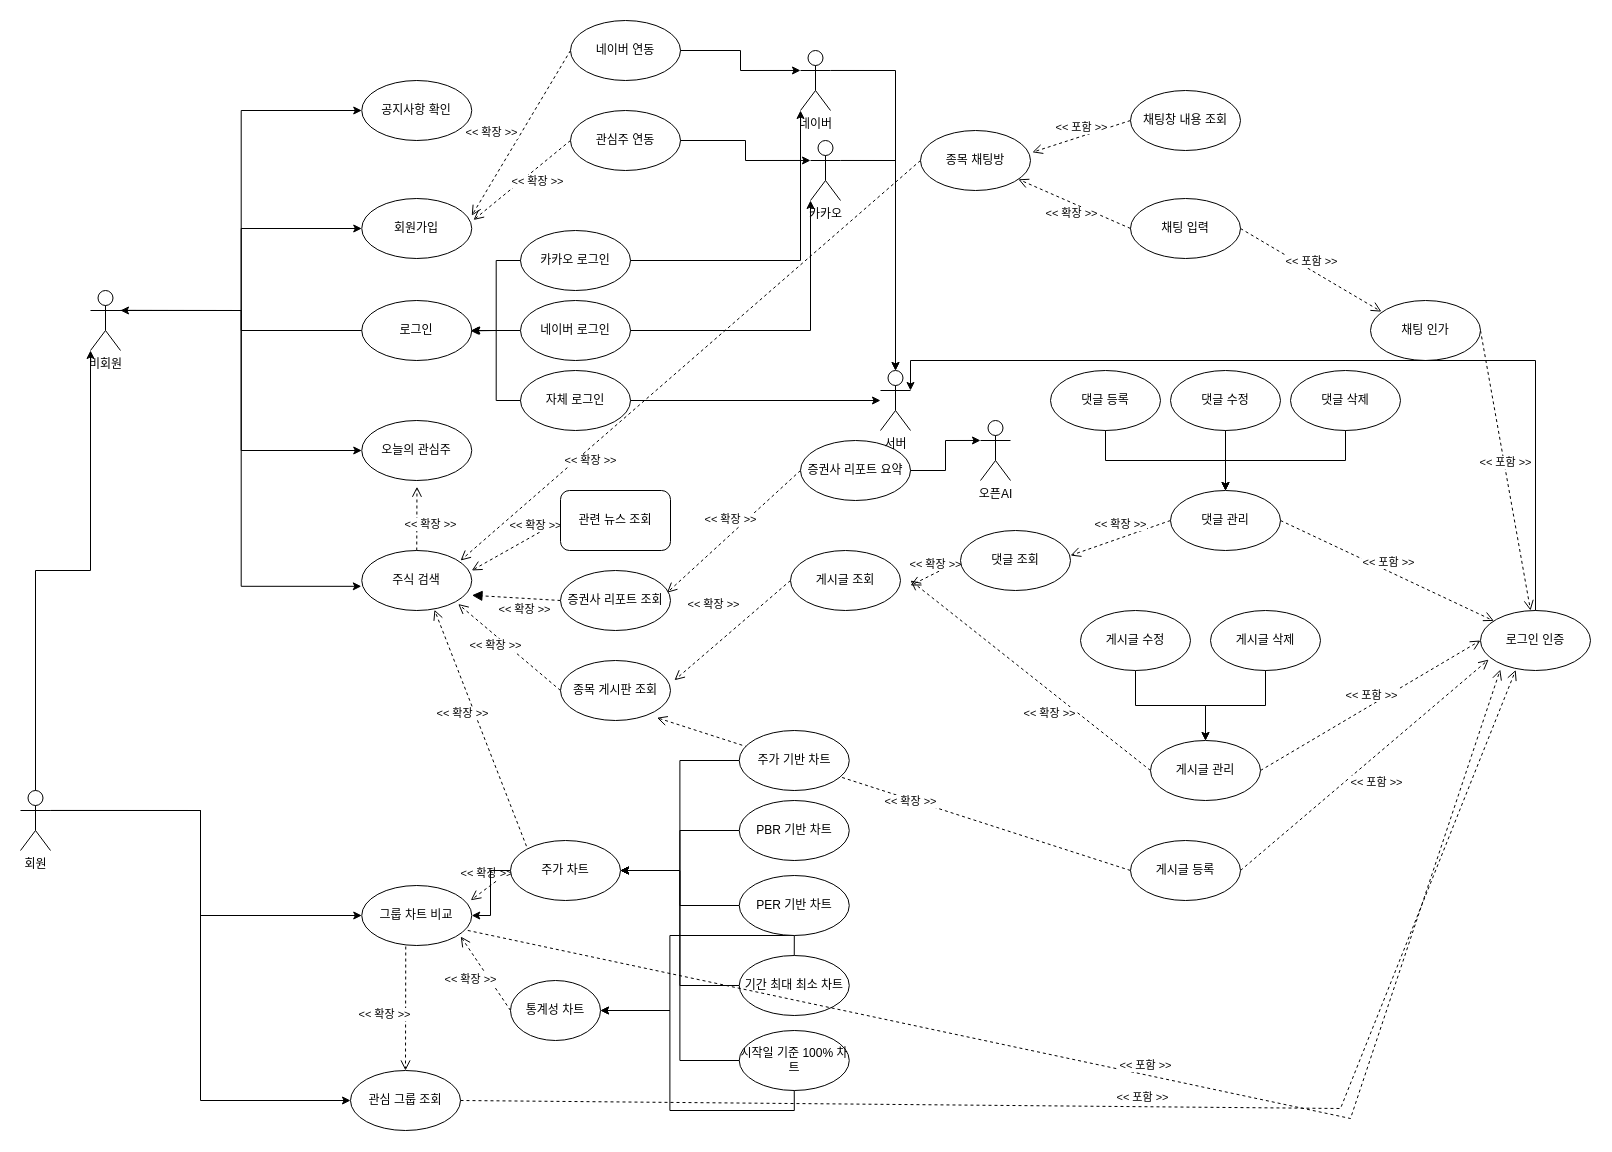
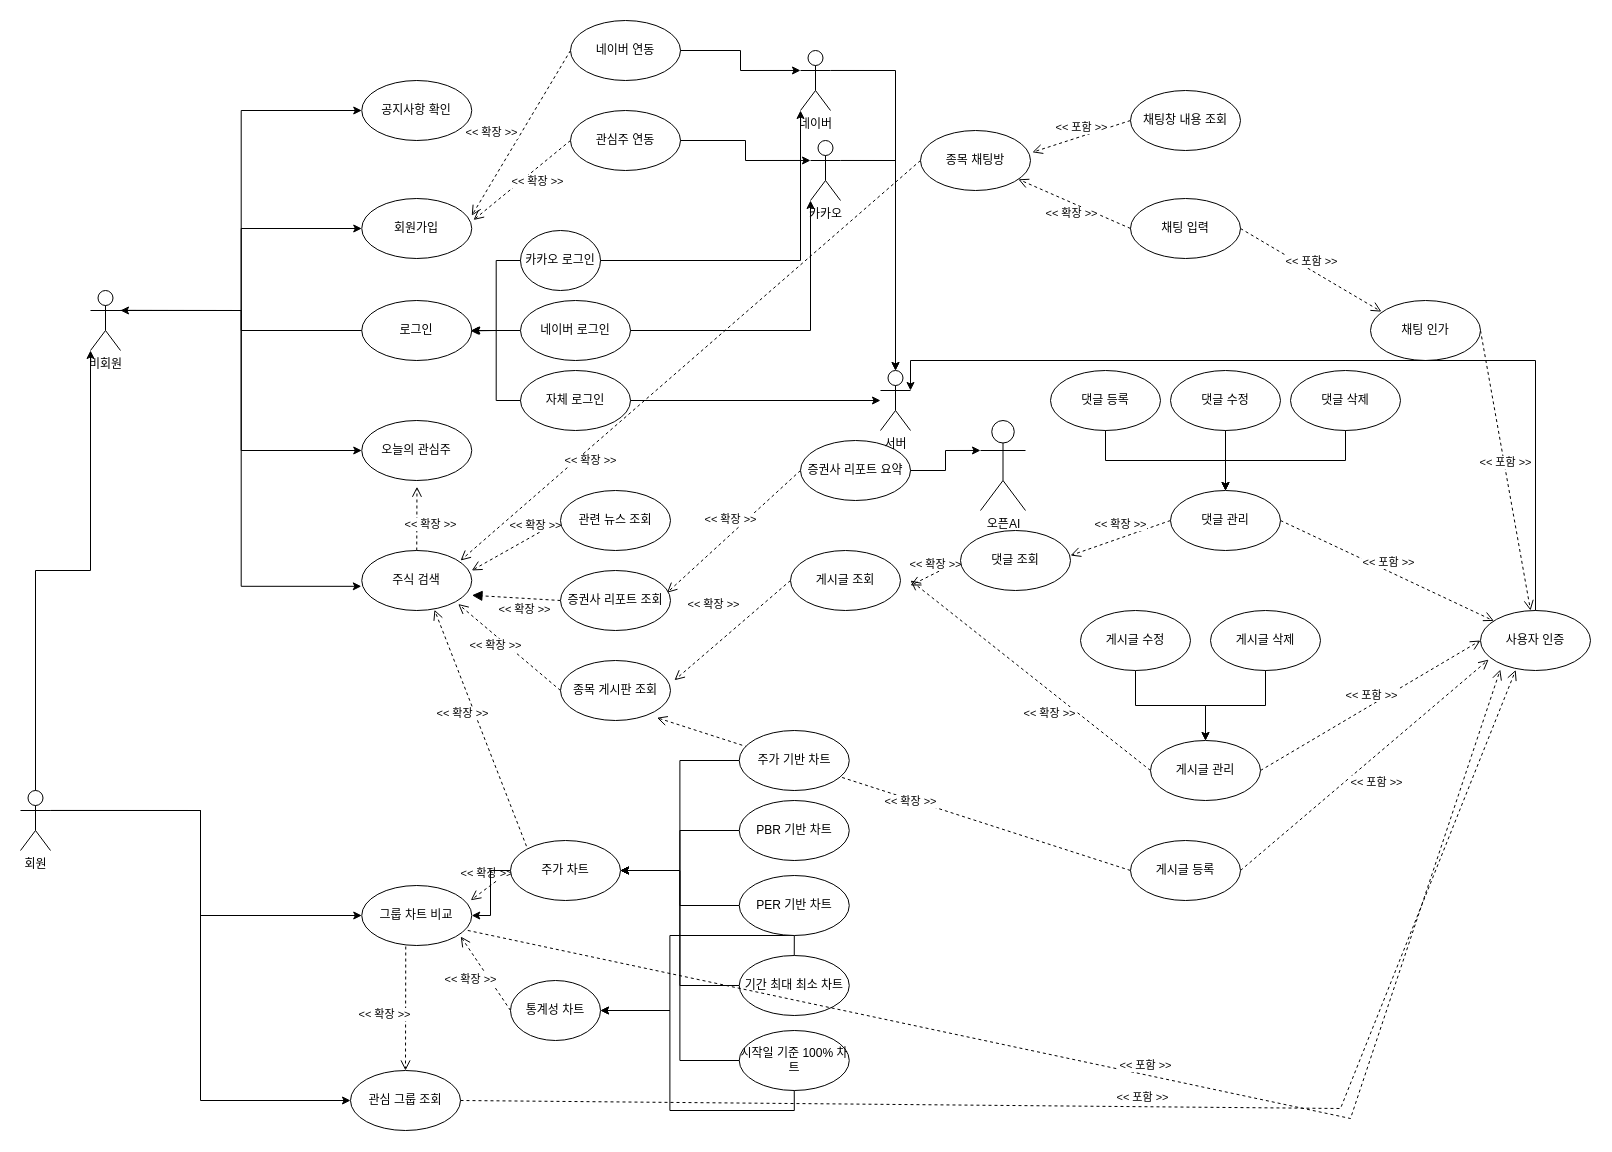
(576, 261) -> (561, 261)
(996, 451) -> (1003, 466)
(616, 521) -> (616, 521)
(1536, 641) -> (1536, 641)
